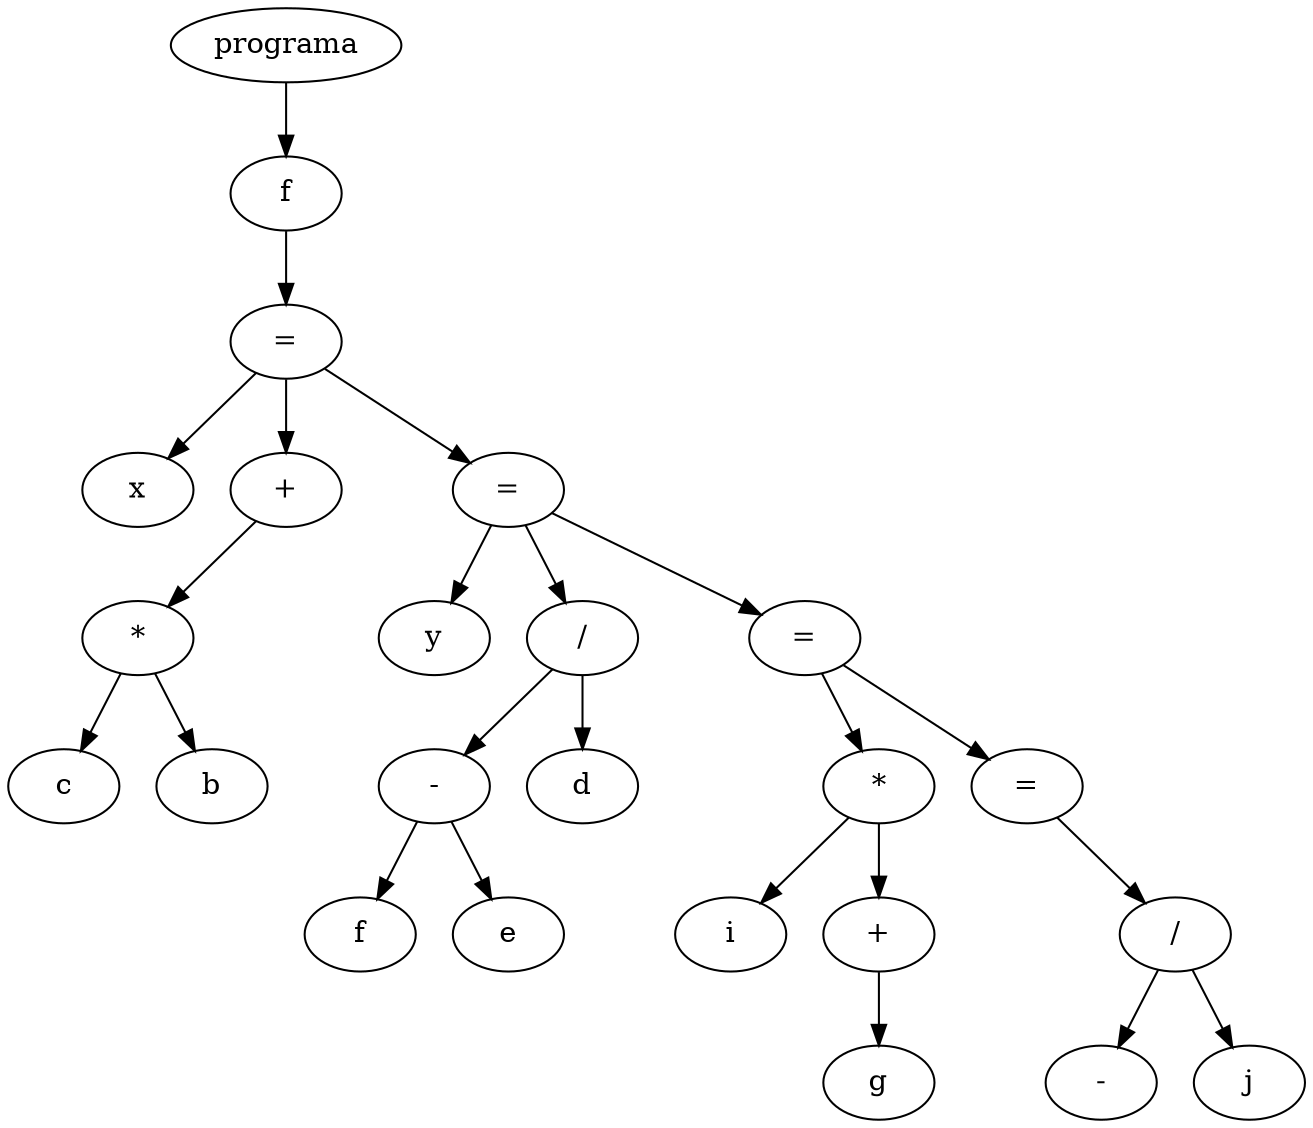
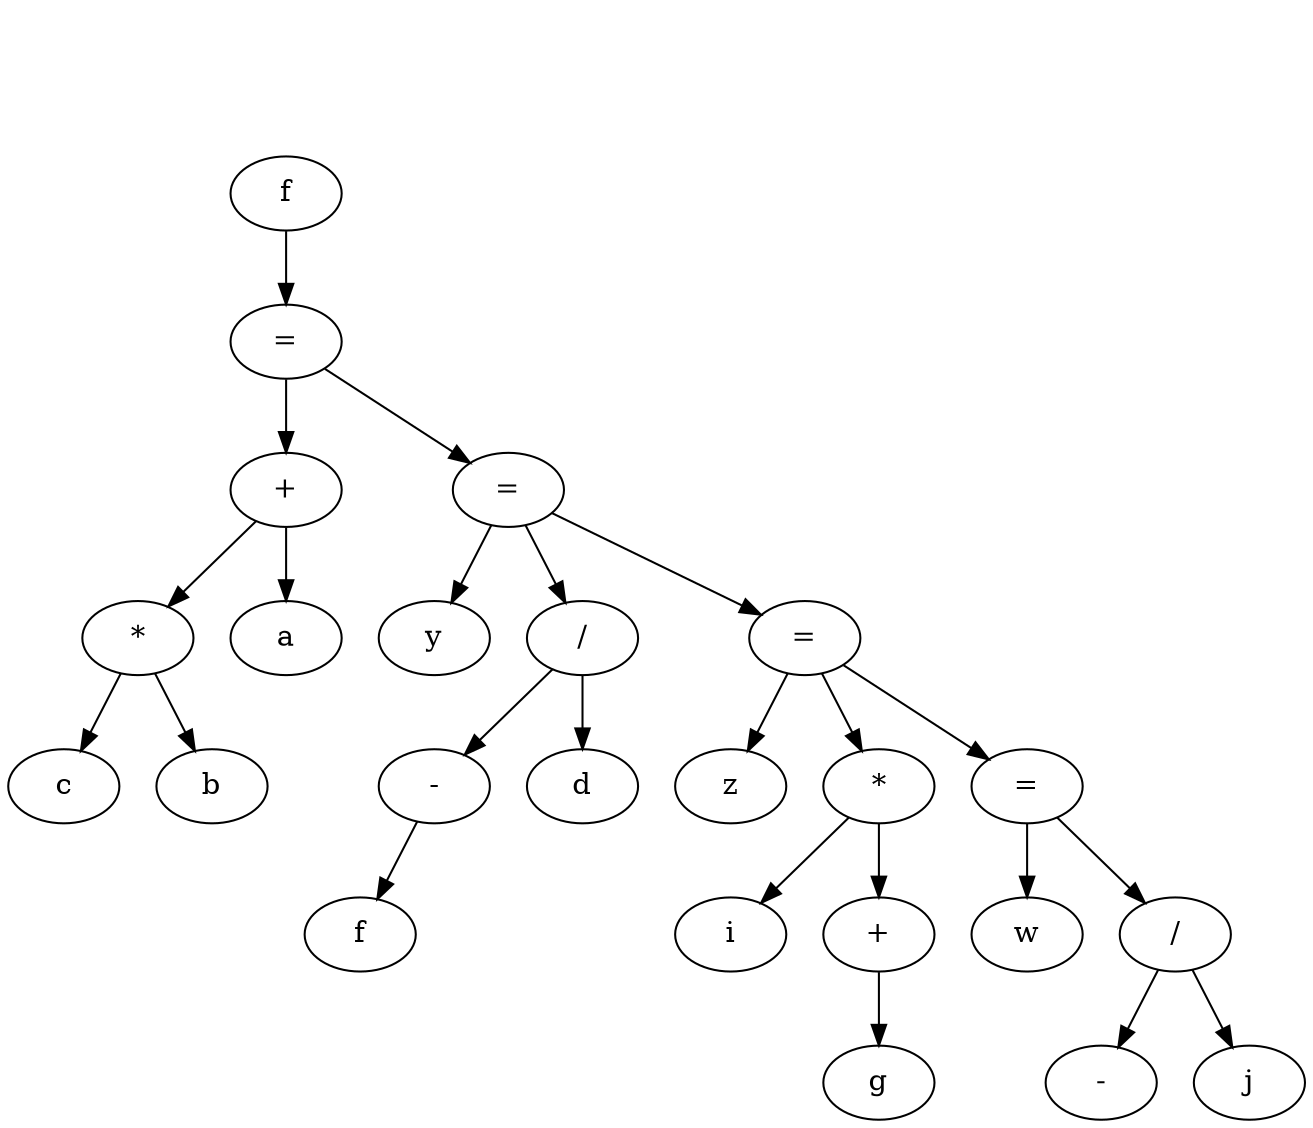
(286, 45) -> none
(138, 490) -> none
none -> (286, 638)
none -> (731, 786)
(508, 934) -> none
none -> (1027, 934)
